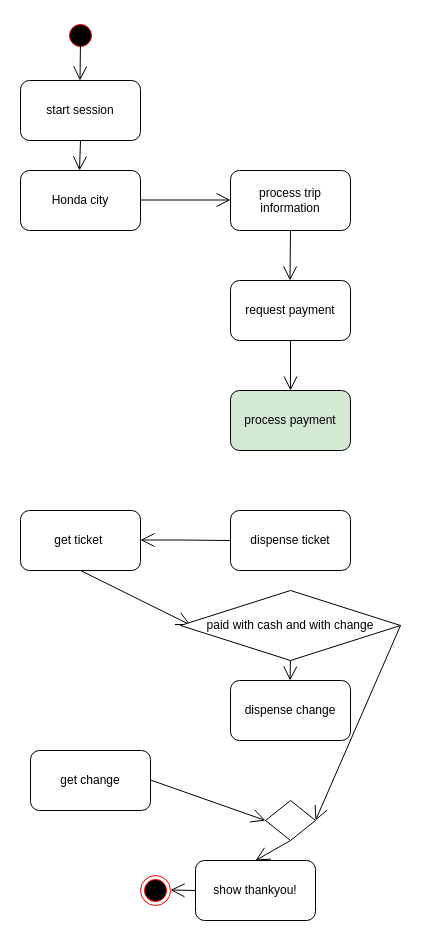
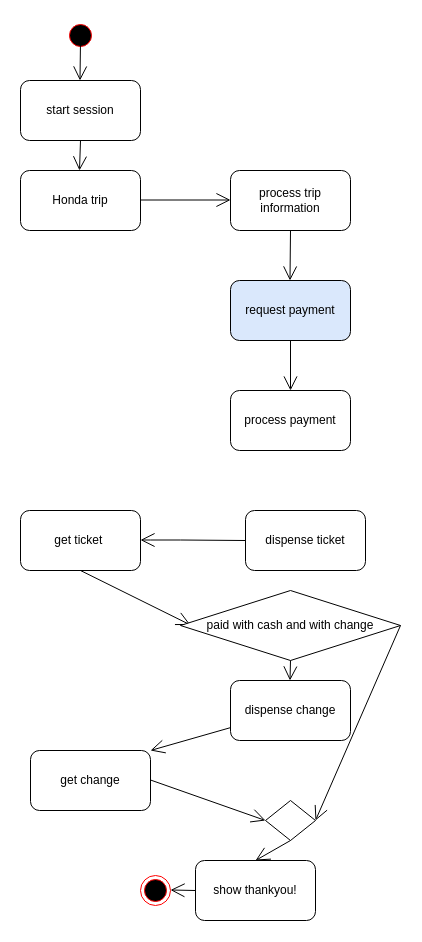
(81, 201) -> (81, 201)
(291, 311) -> (291, 311)
(291, 421) -> (291, 421)
(291, 541) -> (306, 541)
none -> (192, 739)
